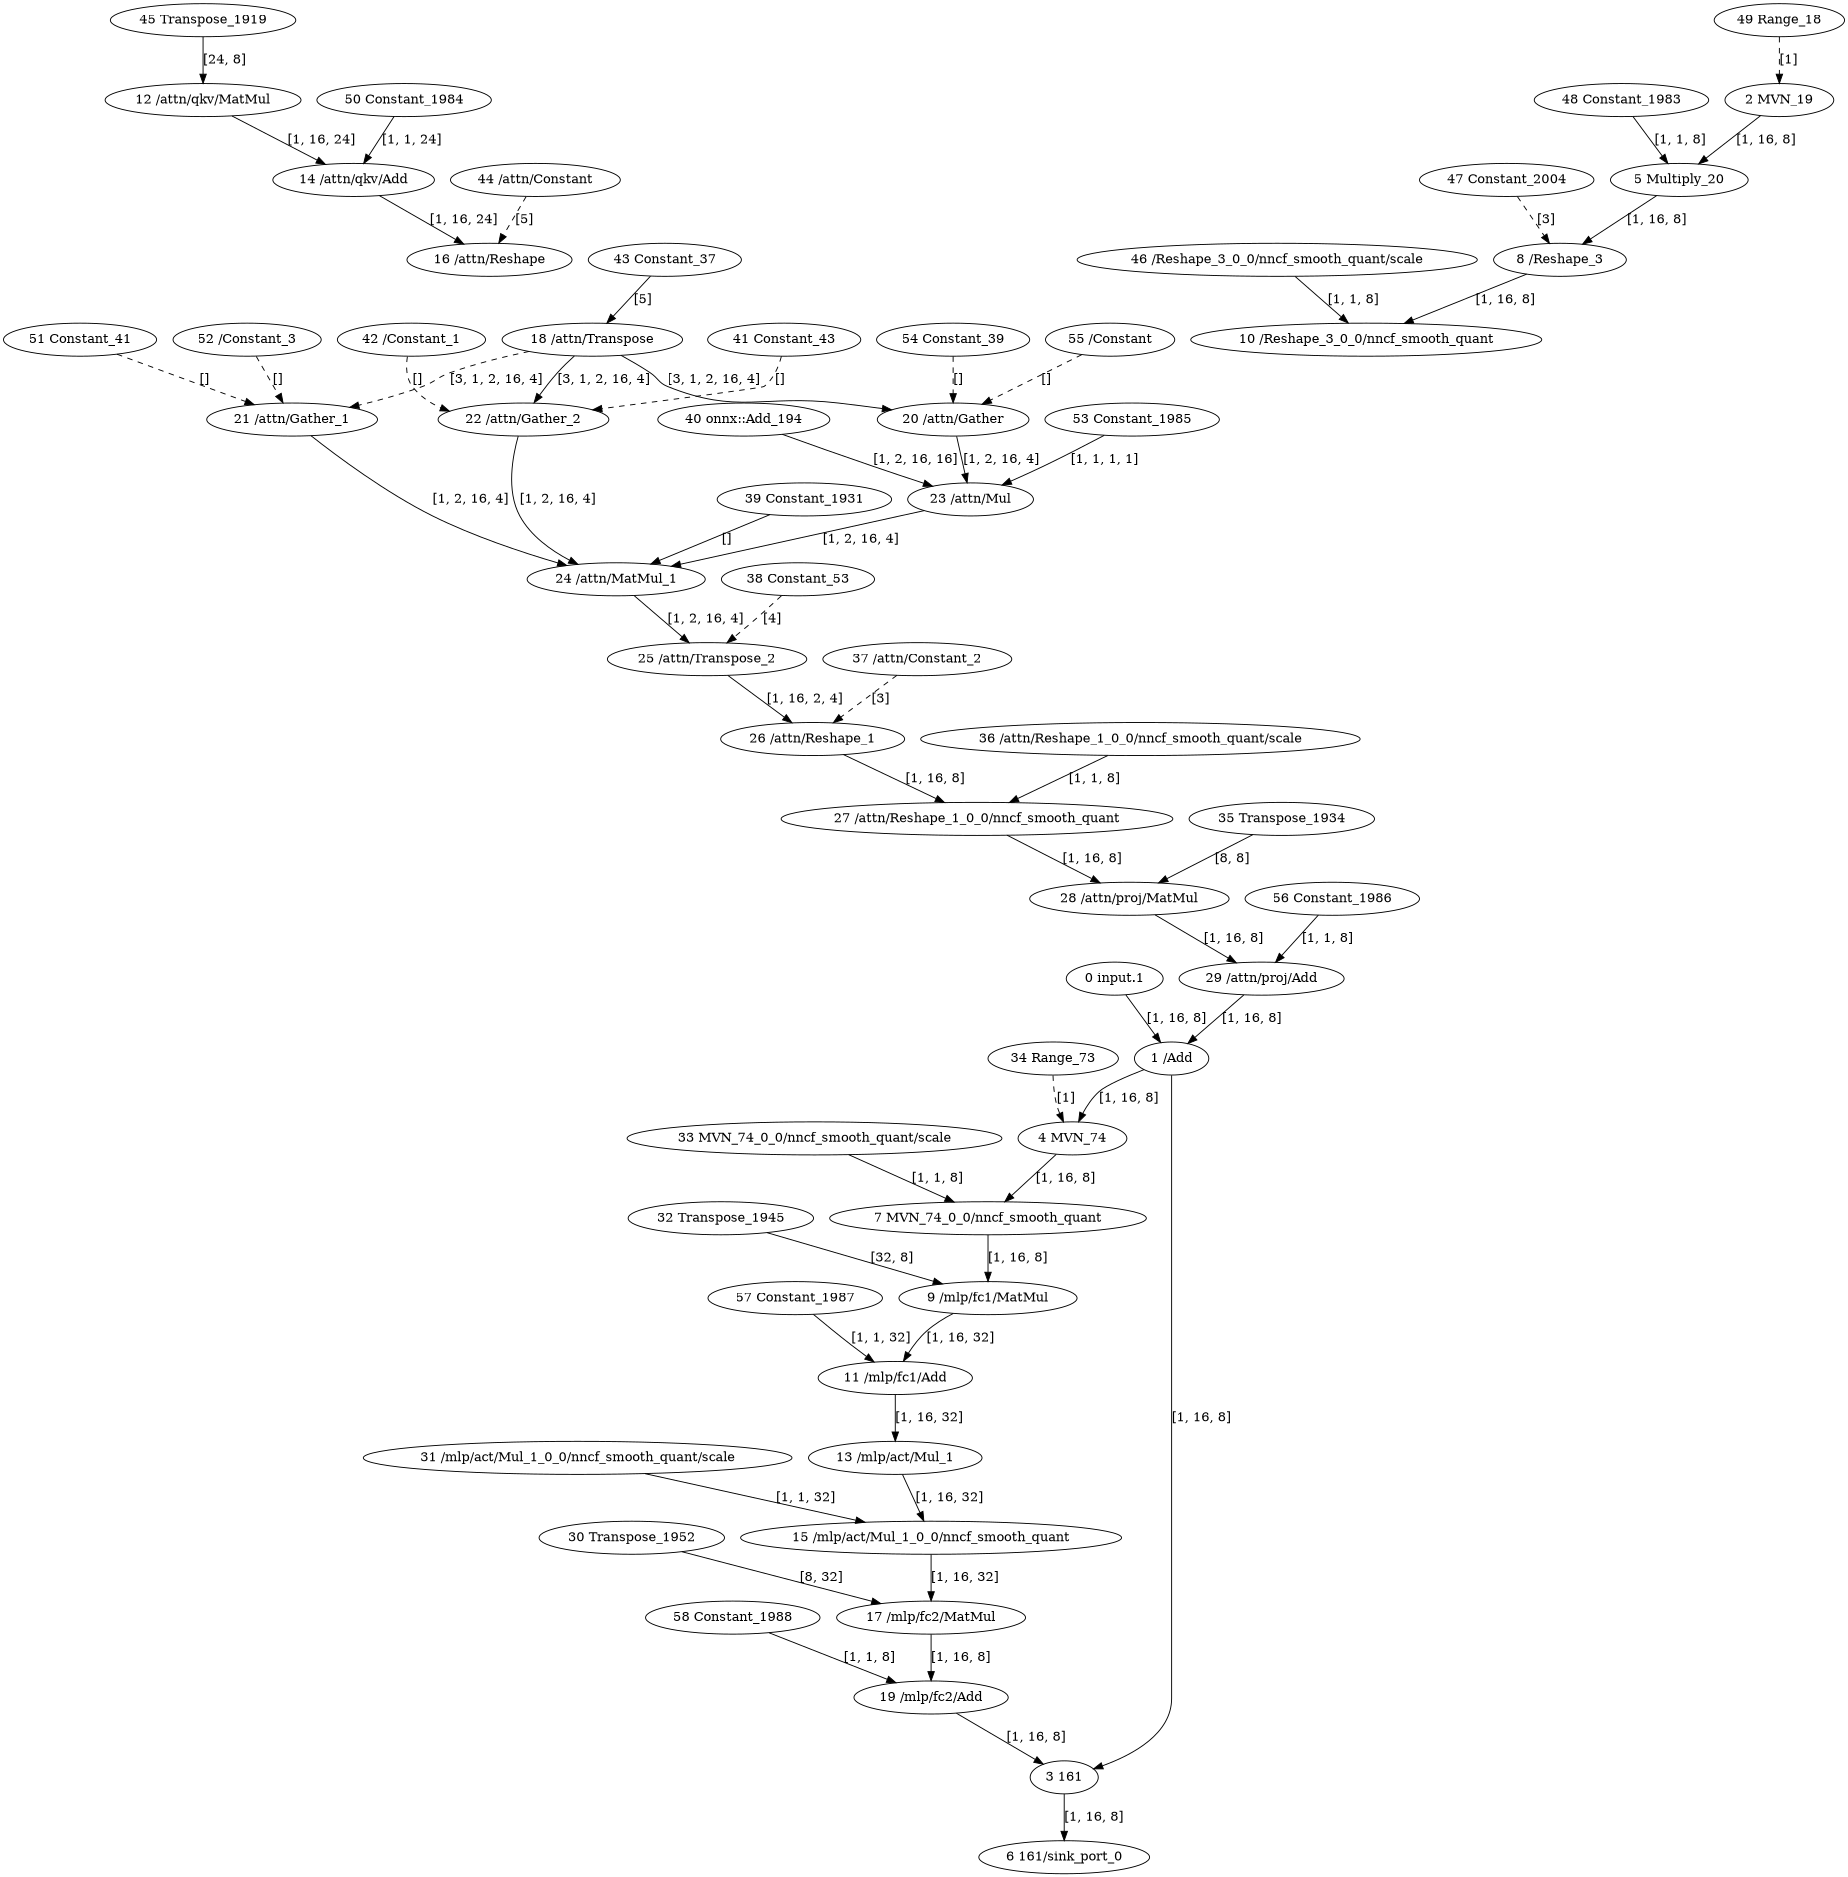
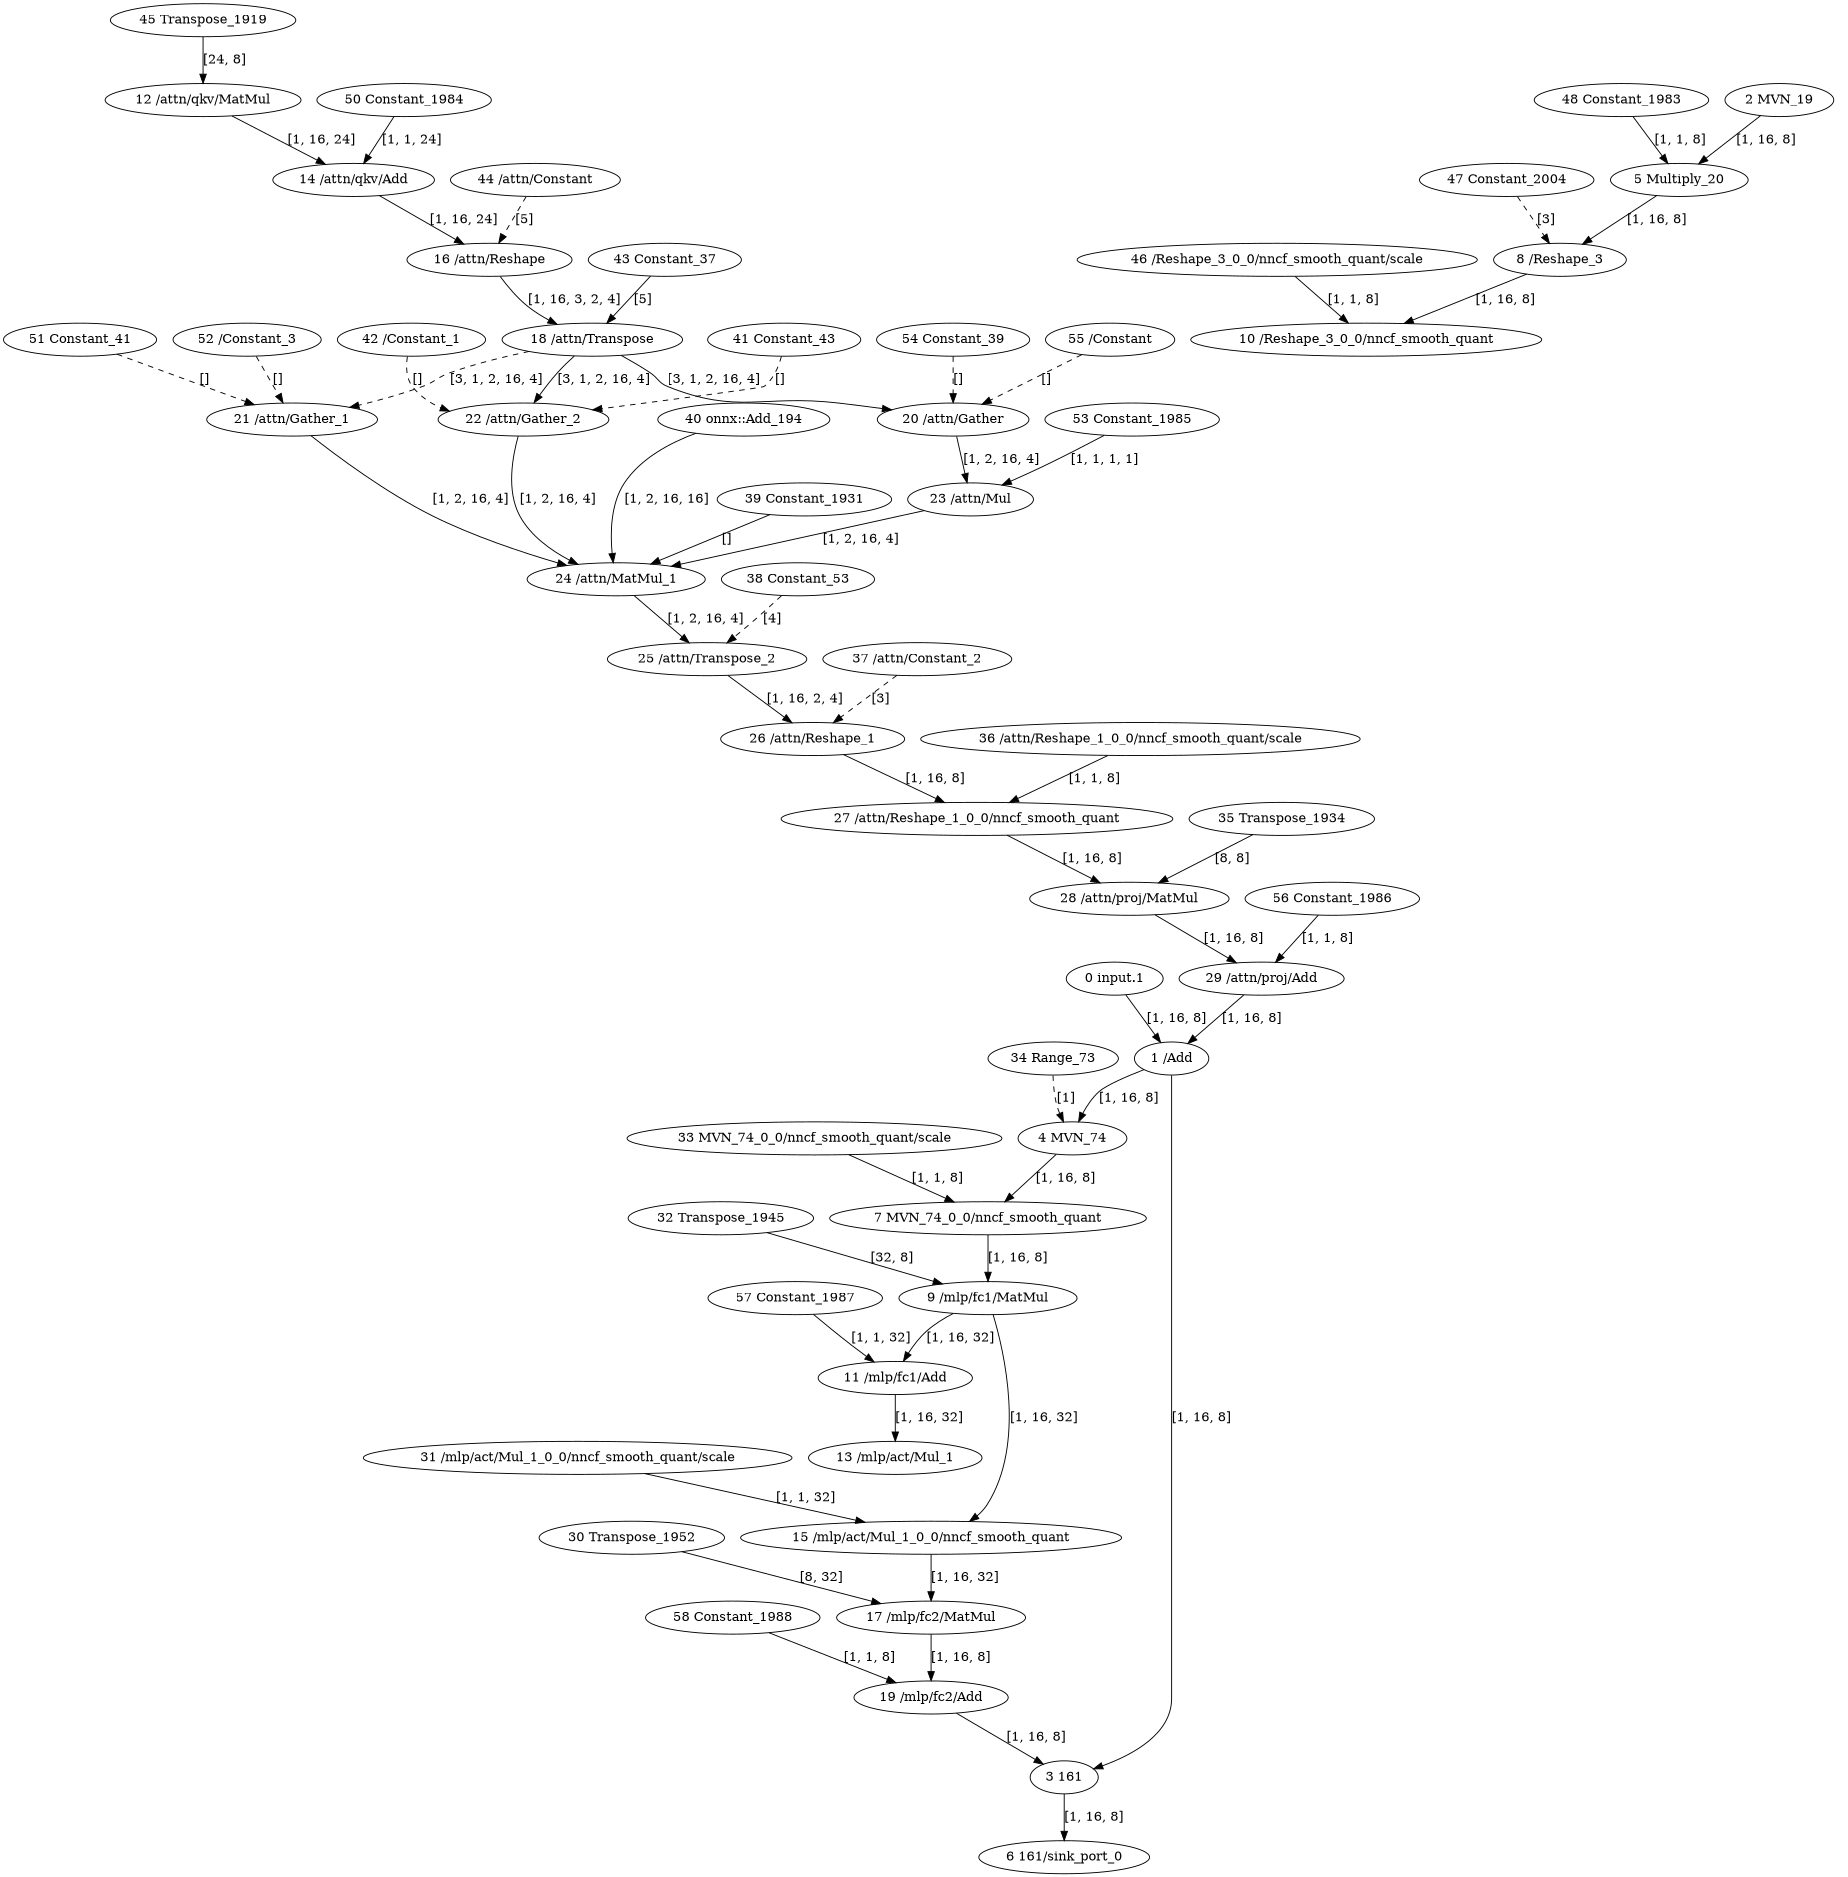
(1779, 20) -> none
none -> (522, 301)
(853, 459) -> (629, 477)
(911, 1494) -> (1009, 1418)
